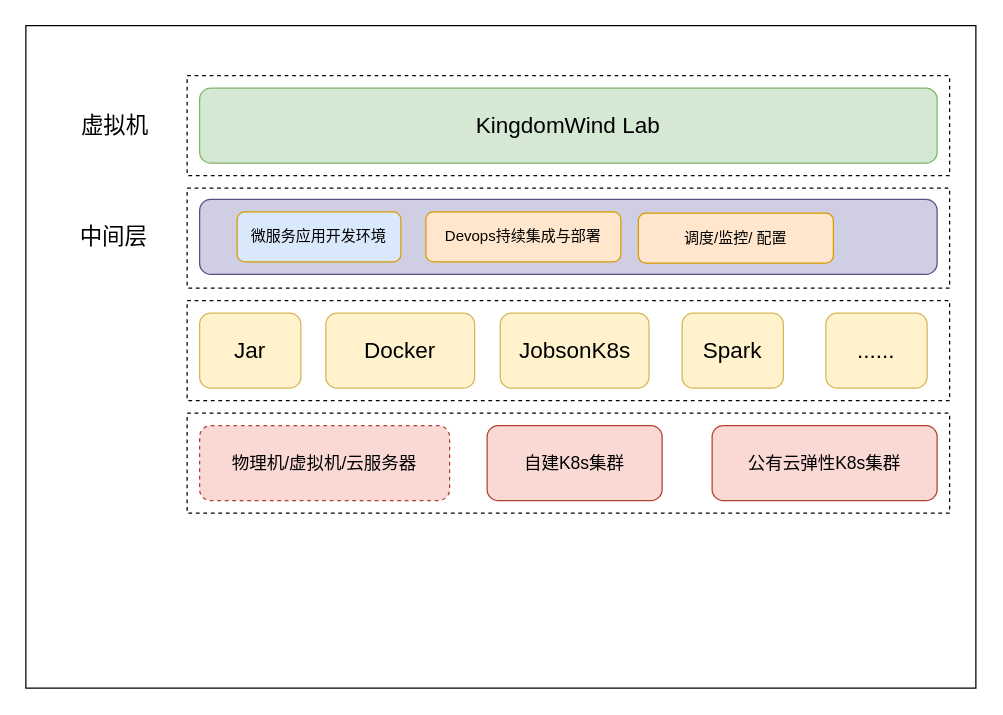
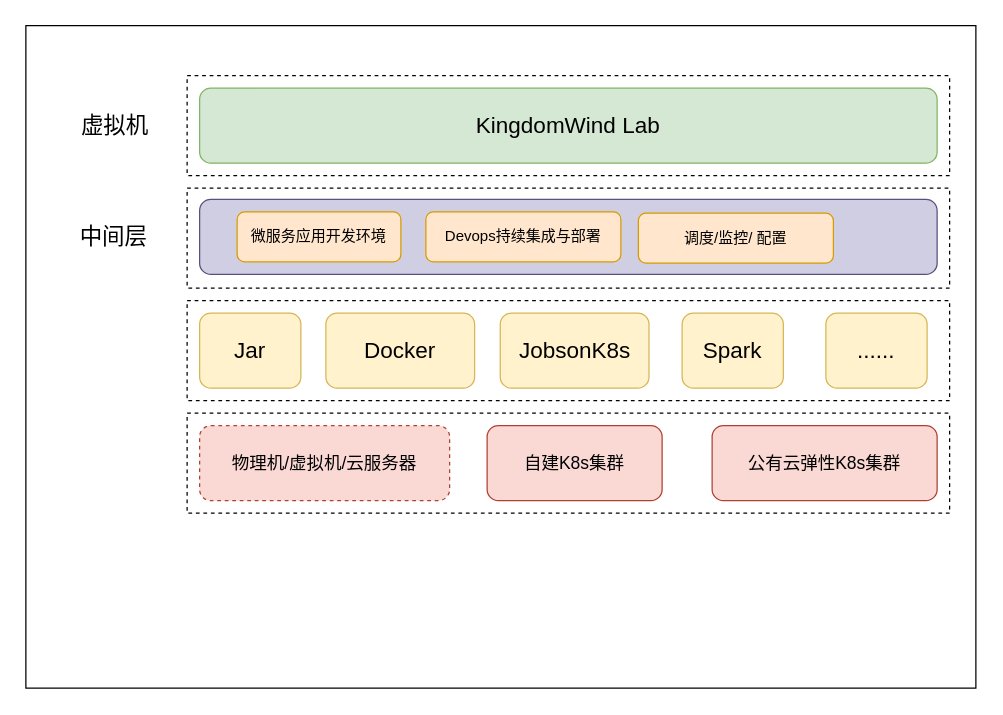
(319, 237) -> (319, 237)
